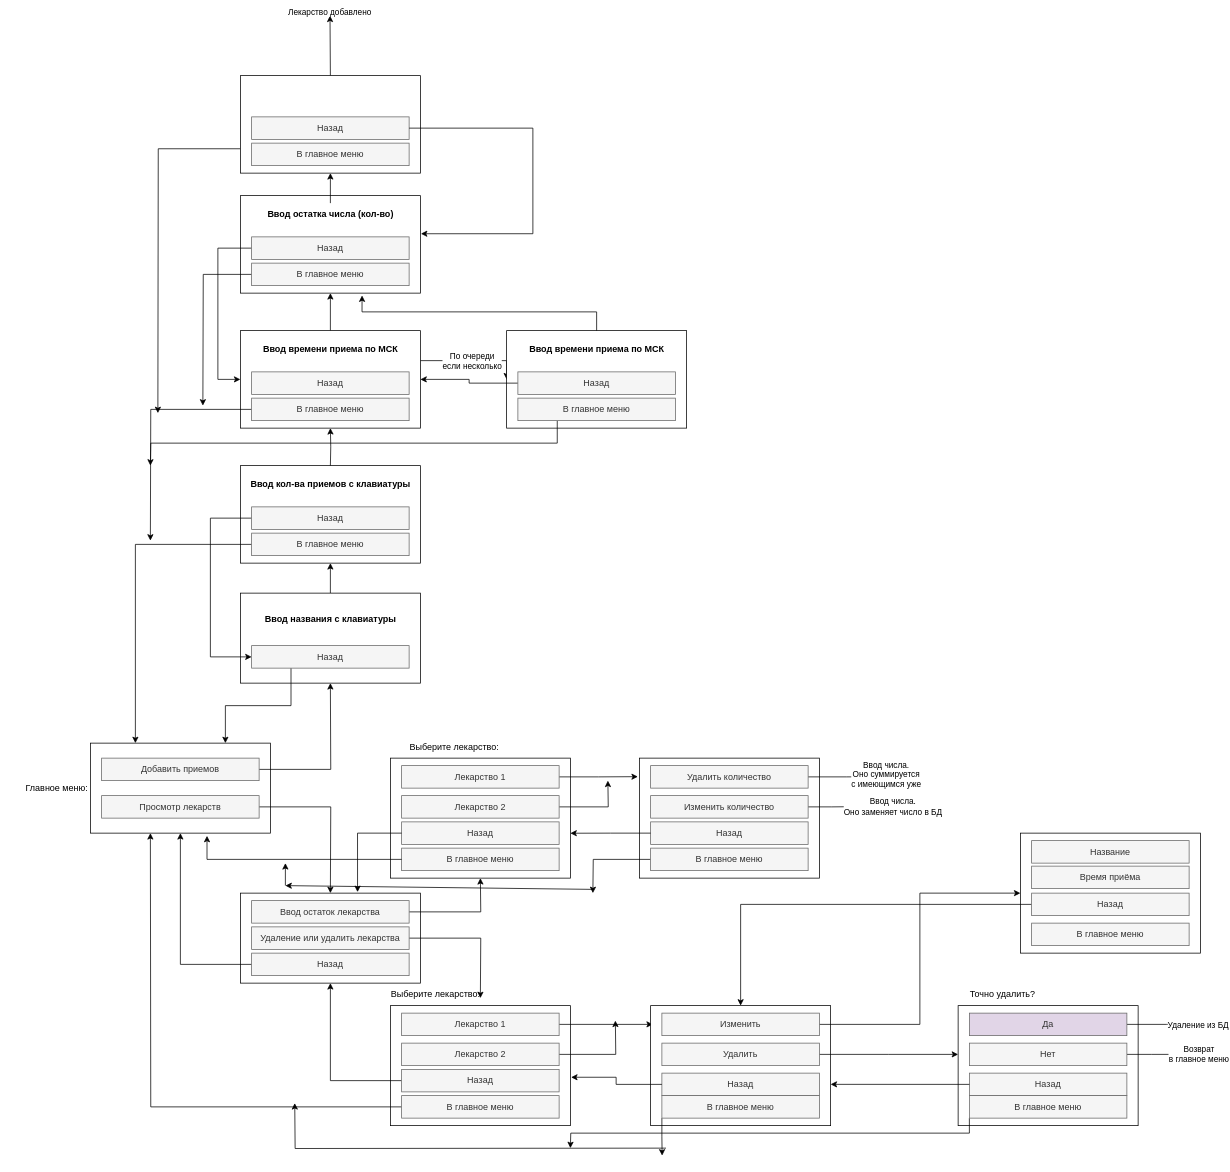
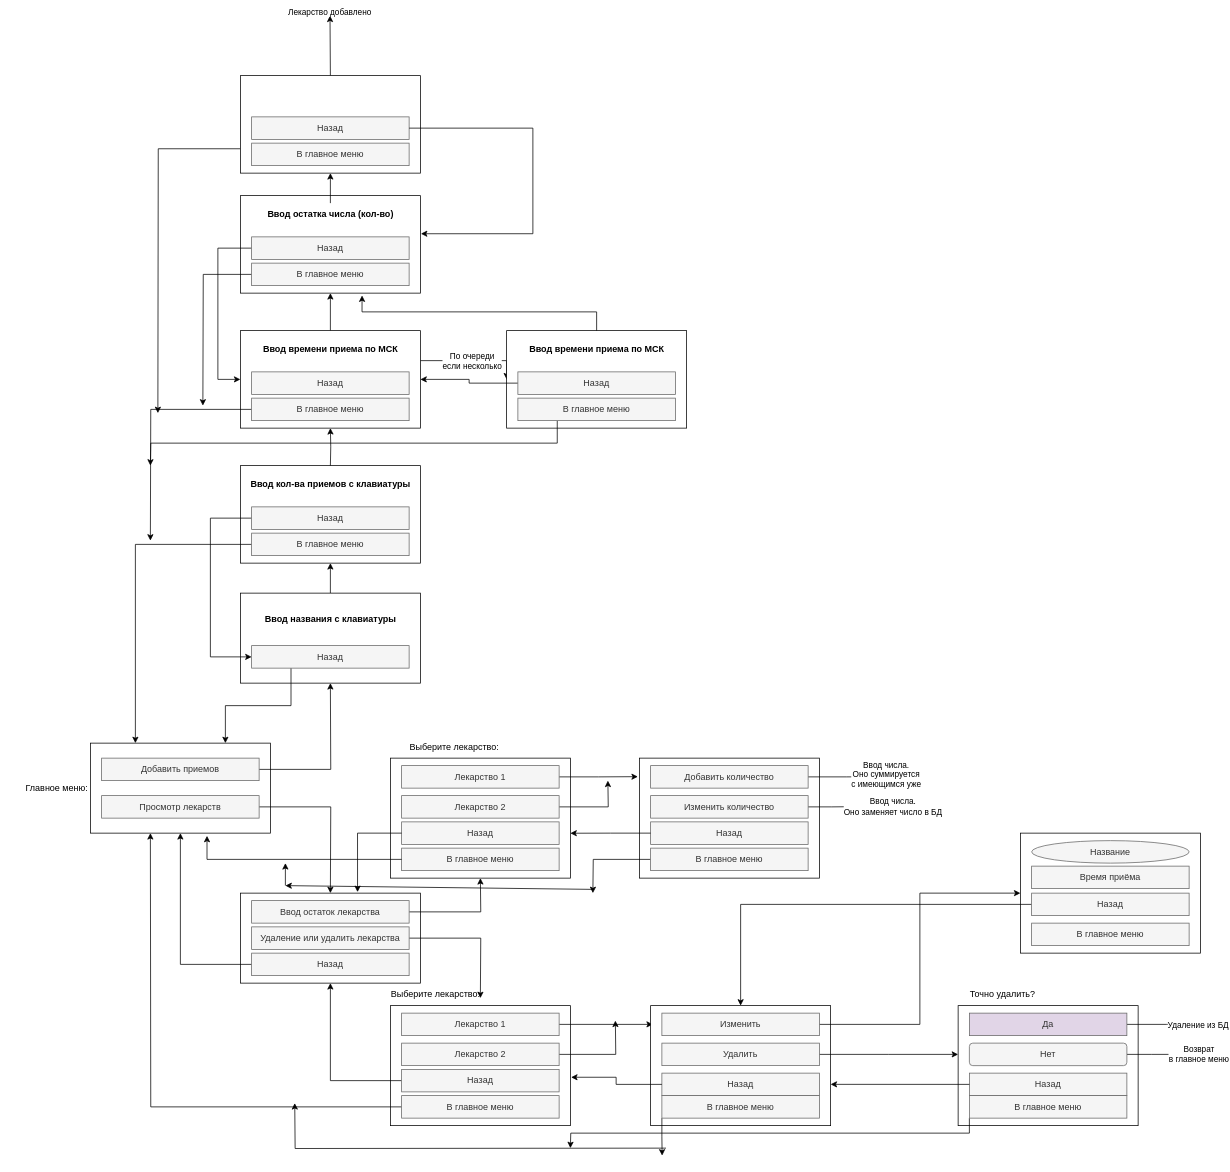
(729, 777) -> (729, 777)
(1110, 852) -> (1110, 852)
(1048, 1054) -> (1048, 1054)
